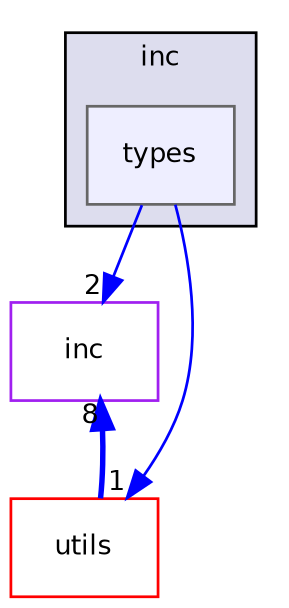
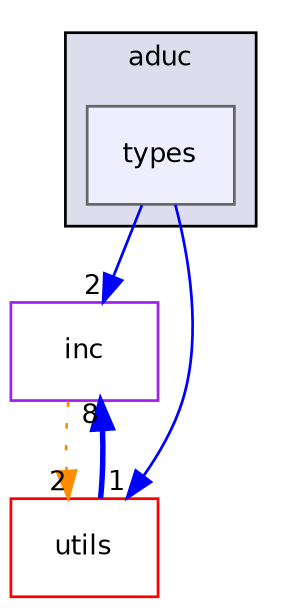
(161, 59) -> (161, 59)
none -> (66, 436)
